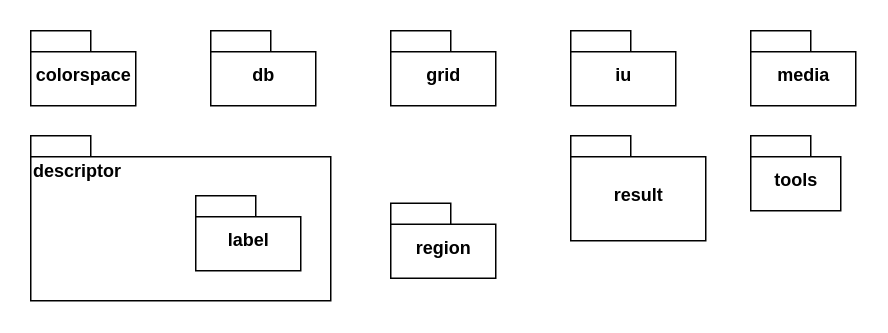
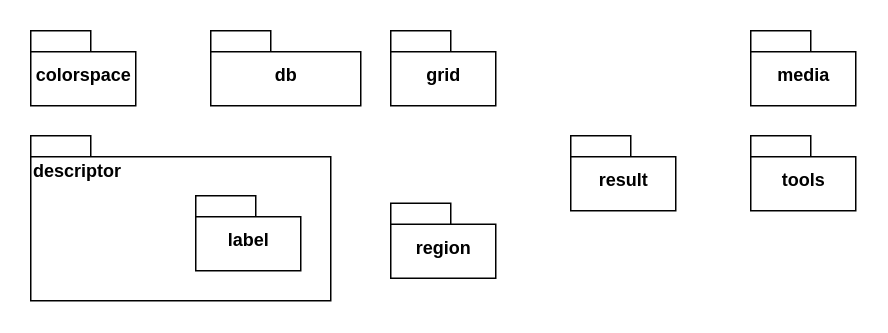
(263, 68) -> (286, 68)
(623, 68) -> none
(796, 173) -> (803, 173)
(638, 188) -> (623, 173)
